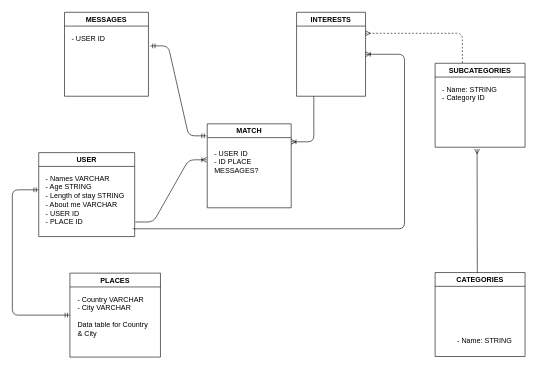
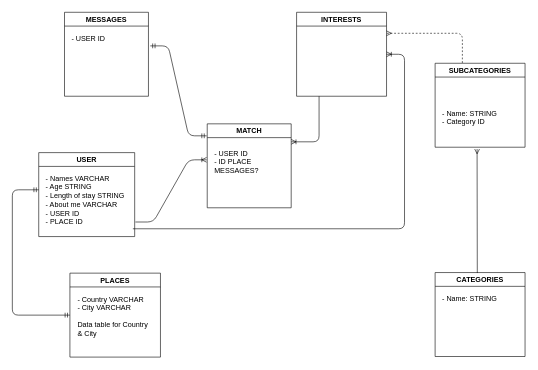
(331, 54) -> (342, 54)
(474, 93) -> (474, 117)
(489, 341) -> (474, 299)
